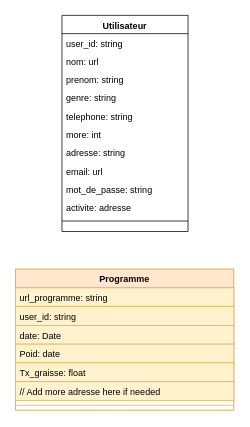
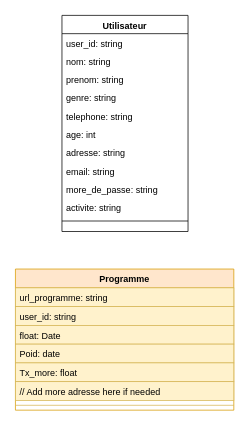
(83, 62) -> (90, 62)
(85, 135) -> (83, 135)
(85, 172) -> (93, 172)
(113, 190) -> (115, 190)
(104, 208) -> (100, 208)
(42, 335) -> (44, 335)
(58, 373) -> (51, 373)
